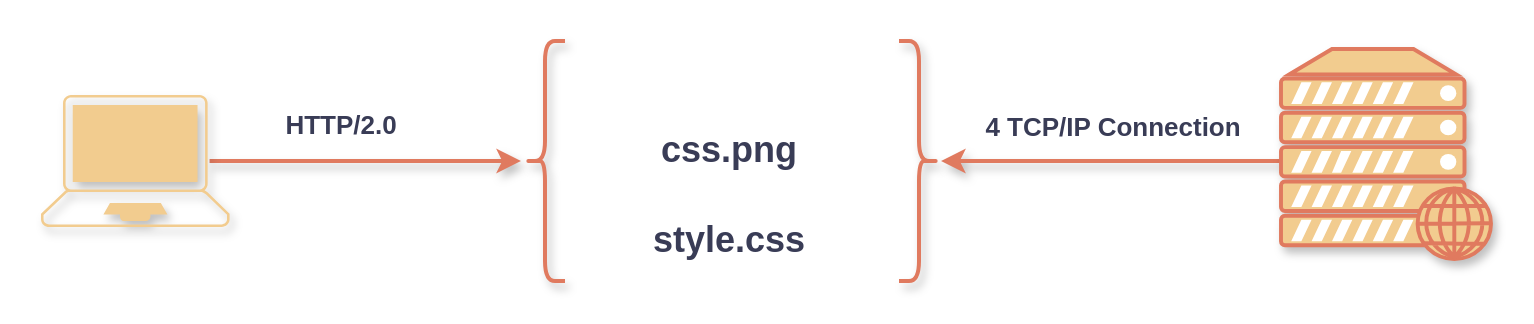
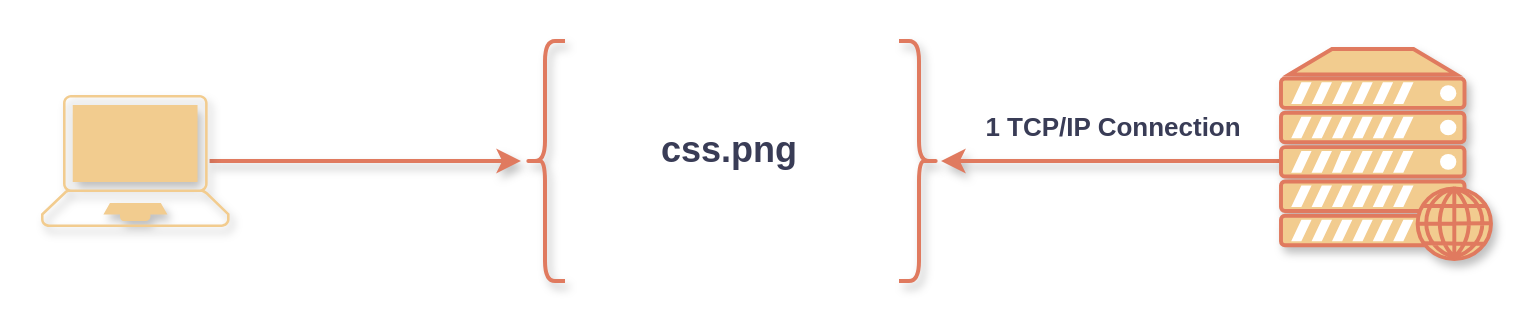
(341, 125) -> none
(1114, 127) -> (1114, 127)
(729, 241) -> none
